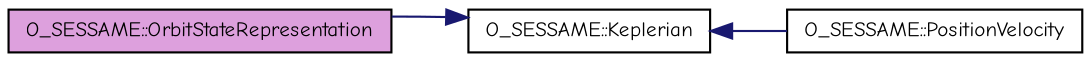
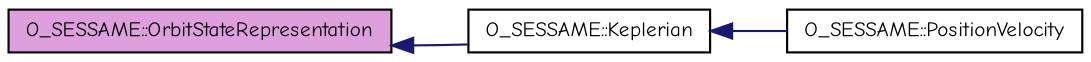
(419, 17) -> (441, 45)
